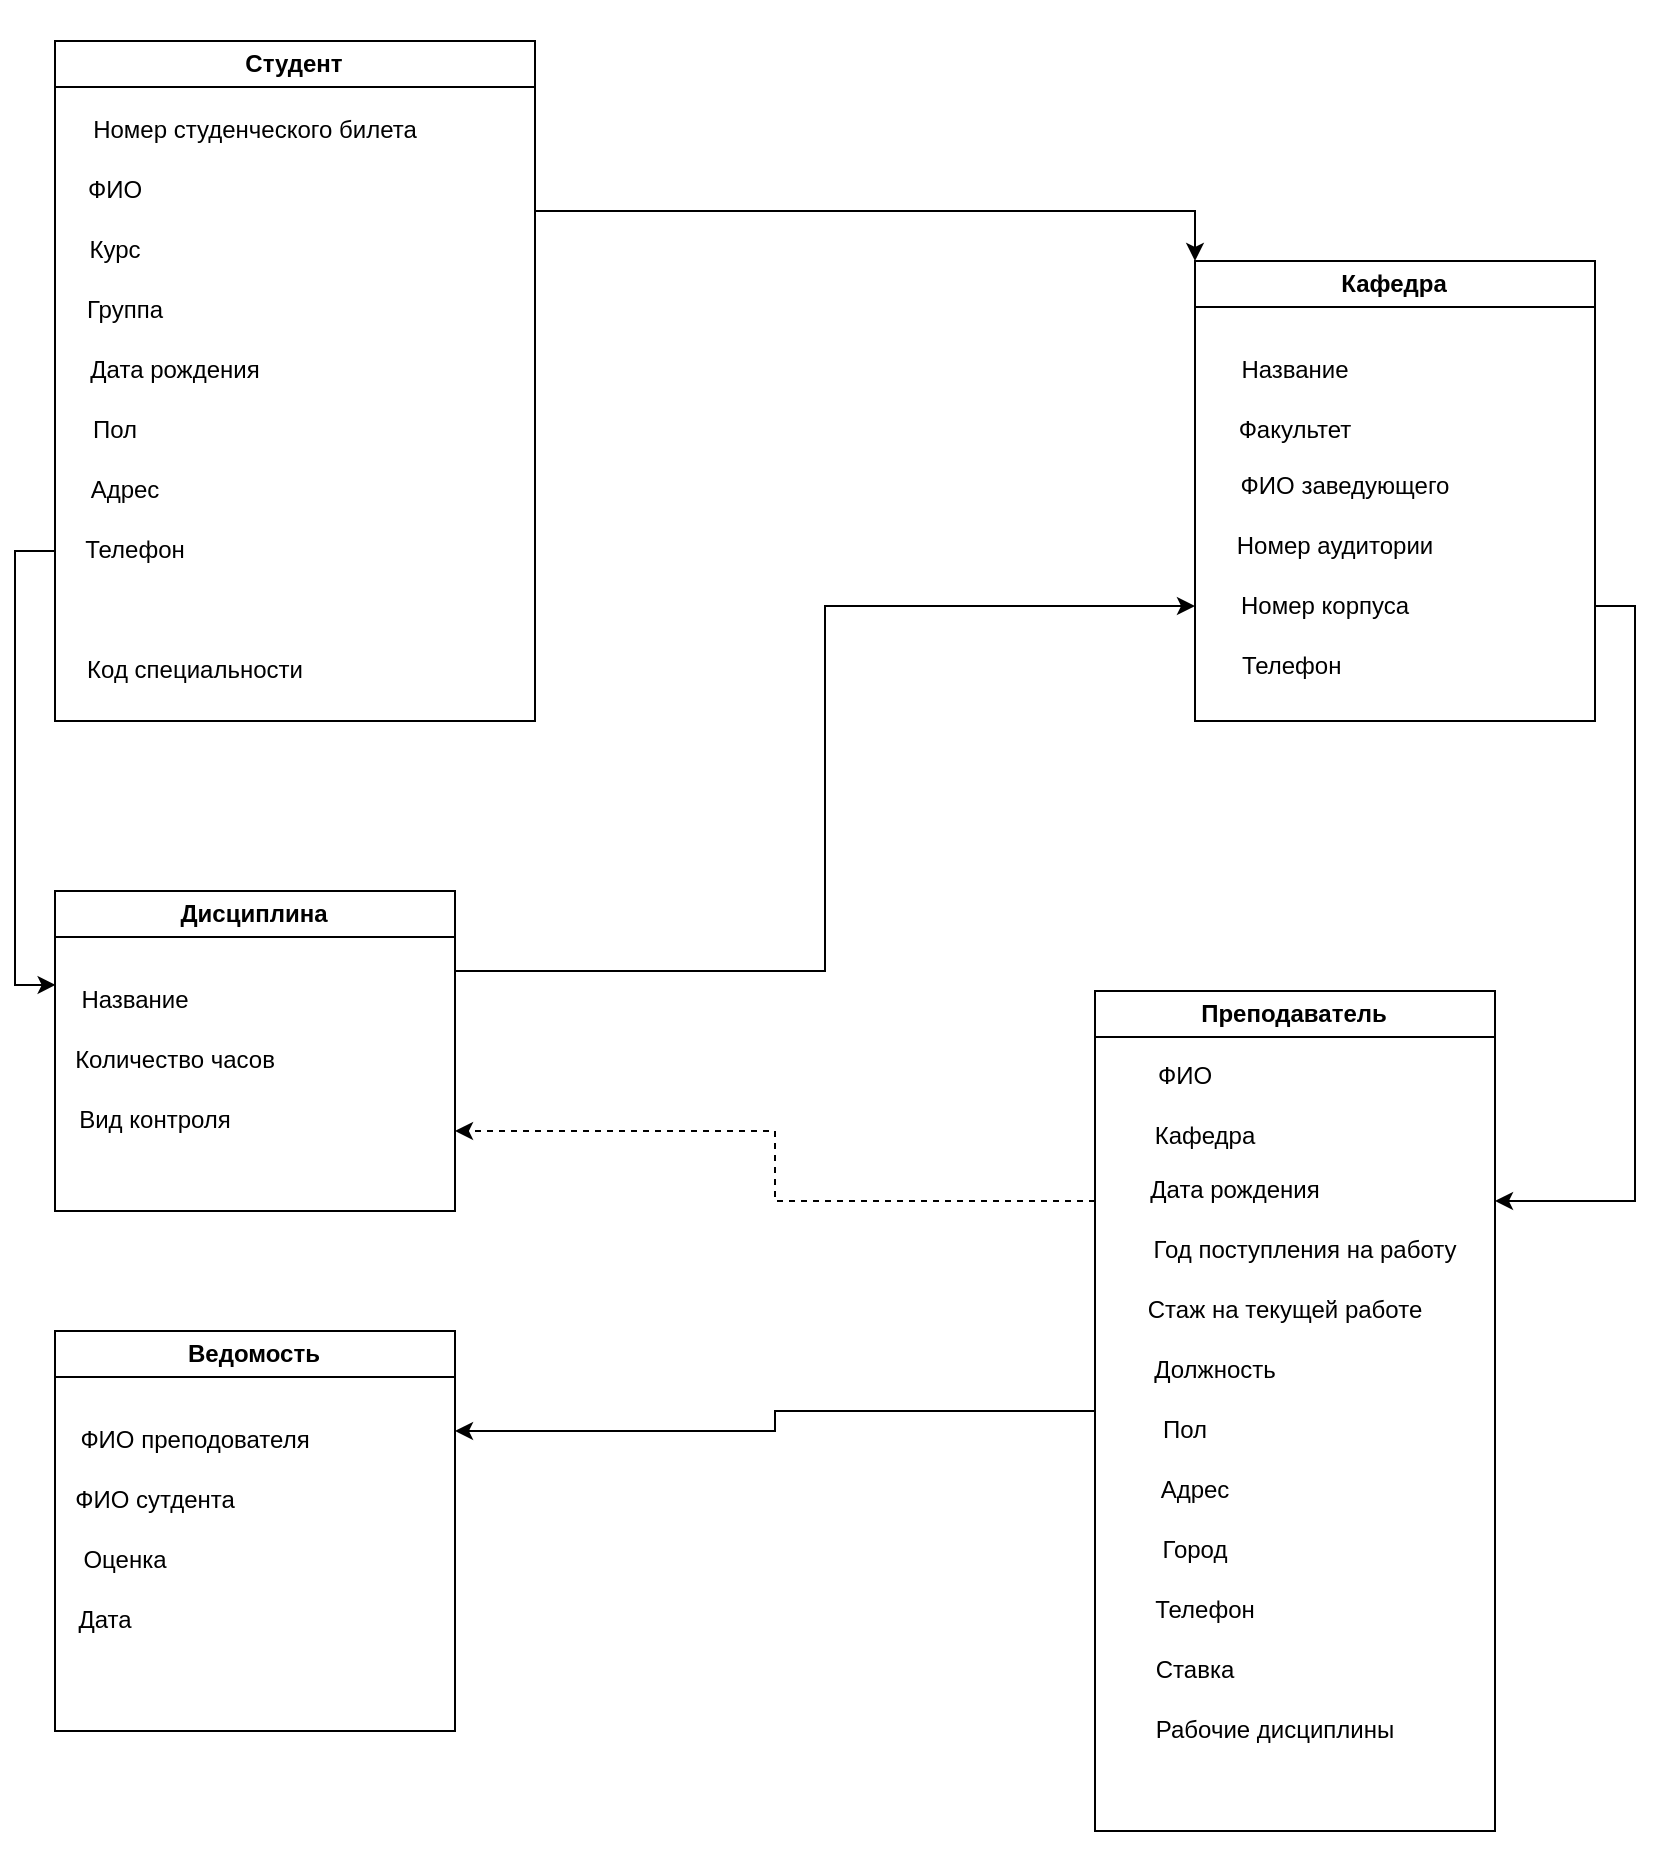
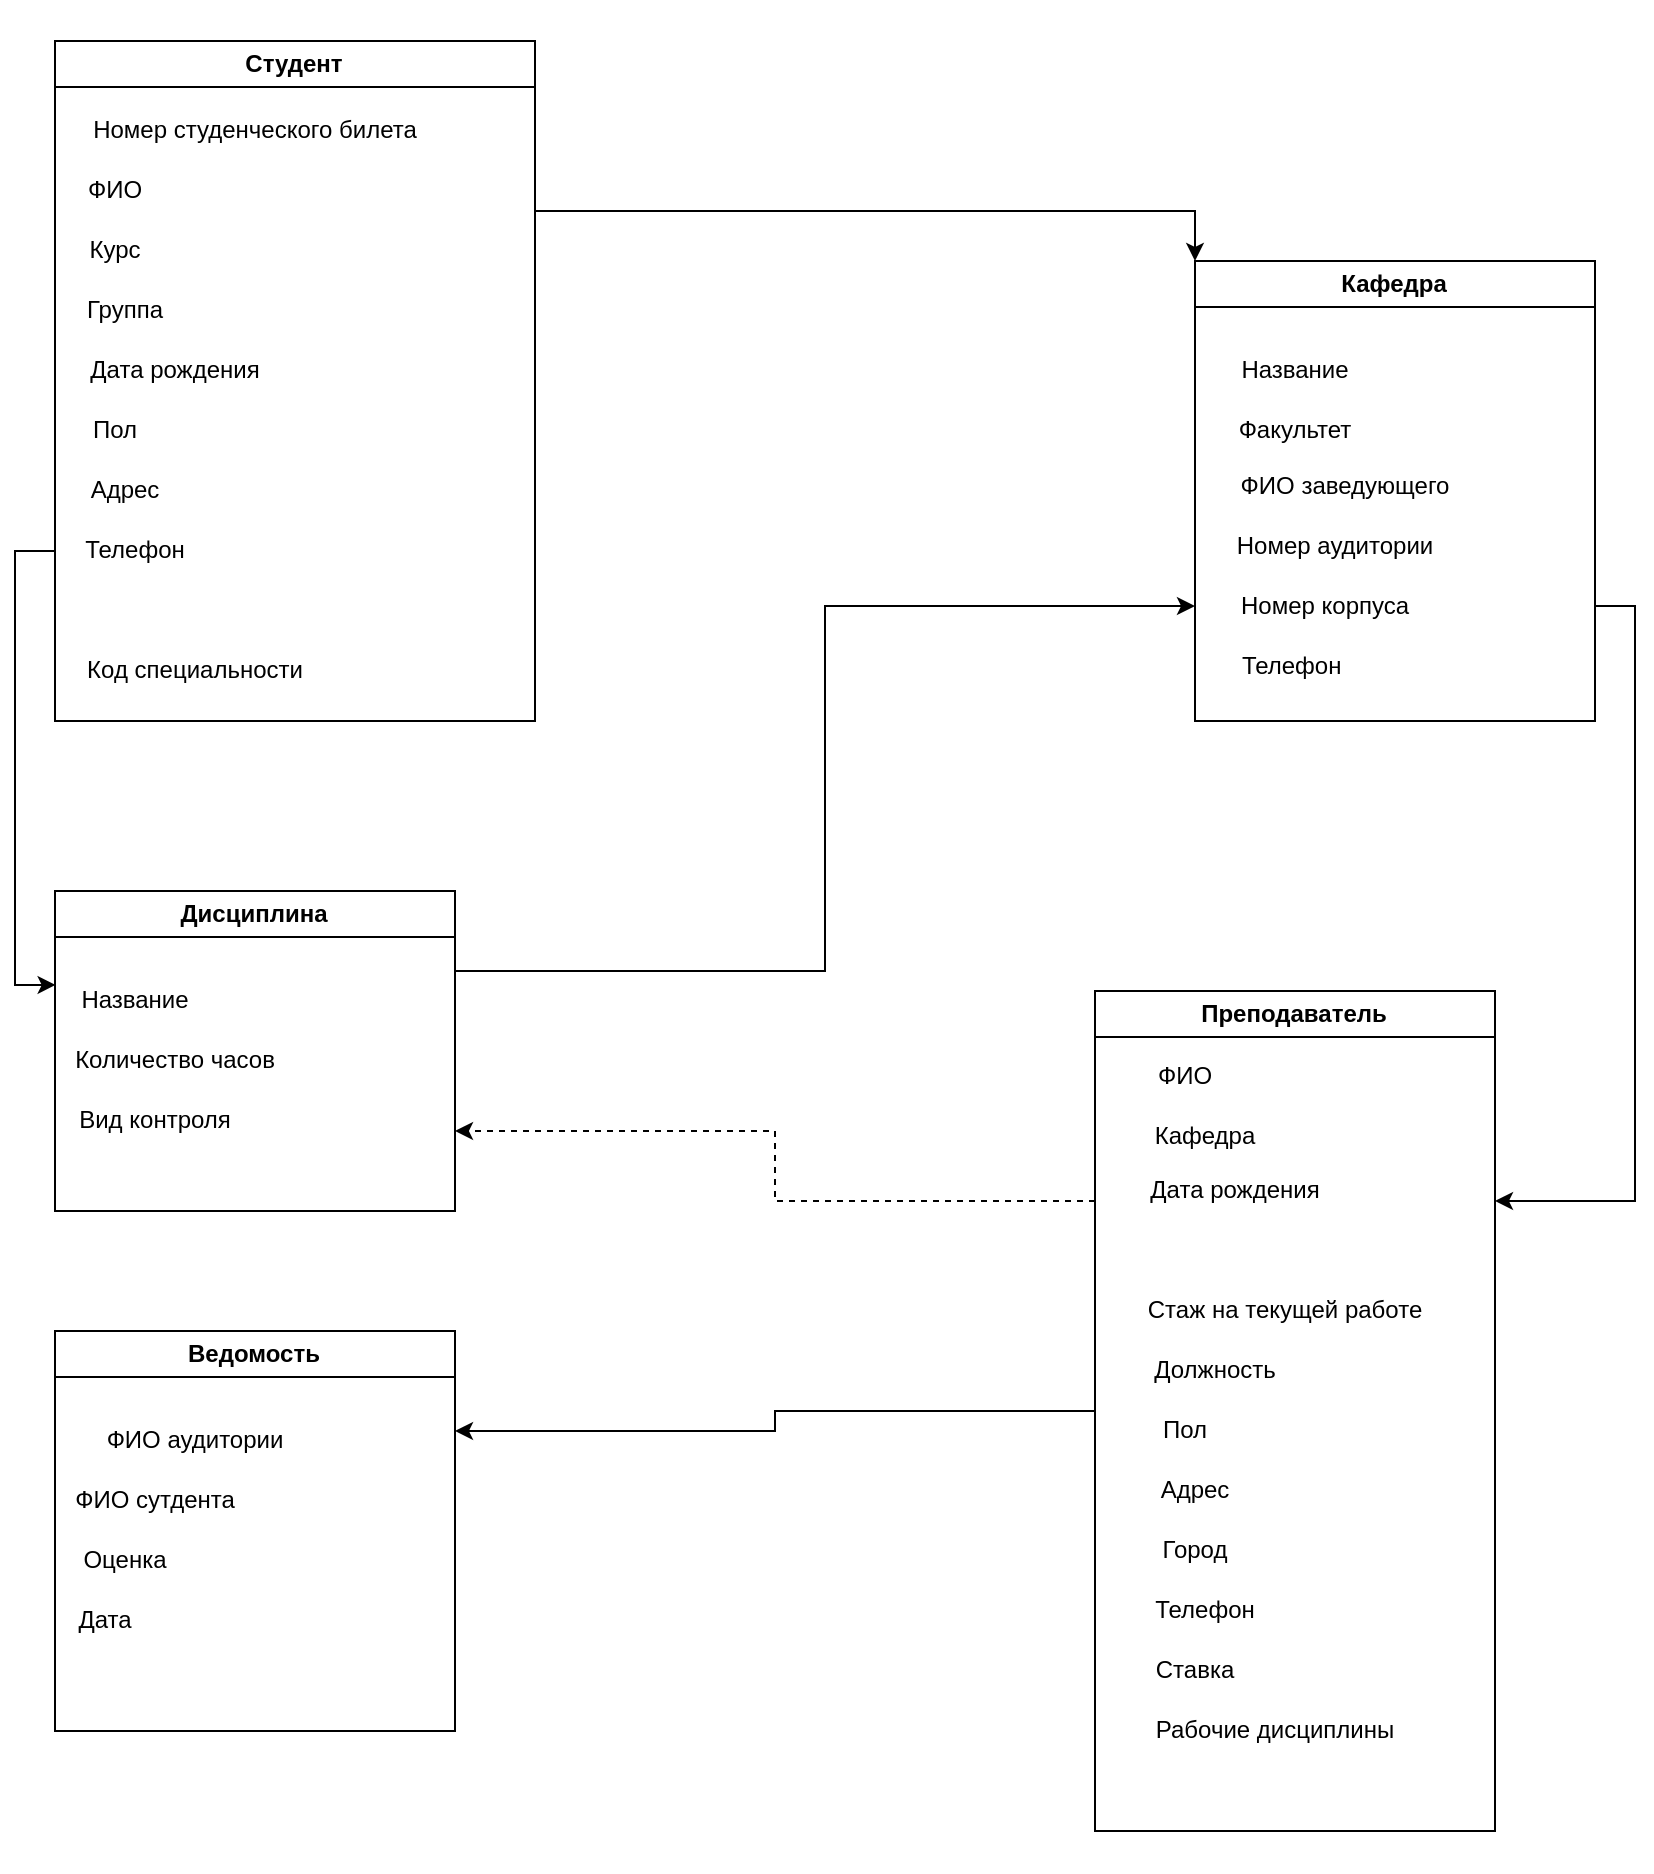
(1305, 1251) -> none
(196, 1441) -> (196, 1441)
